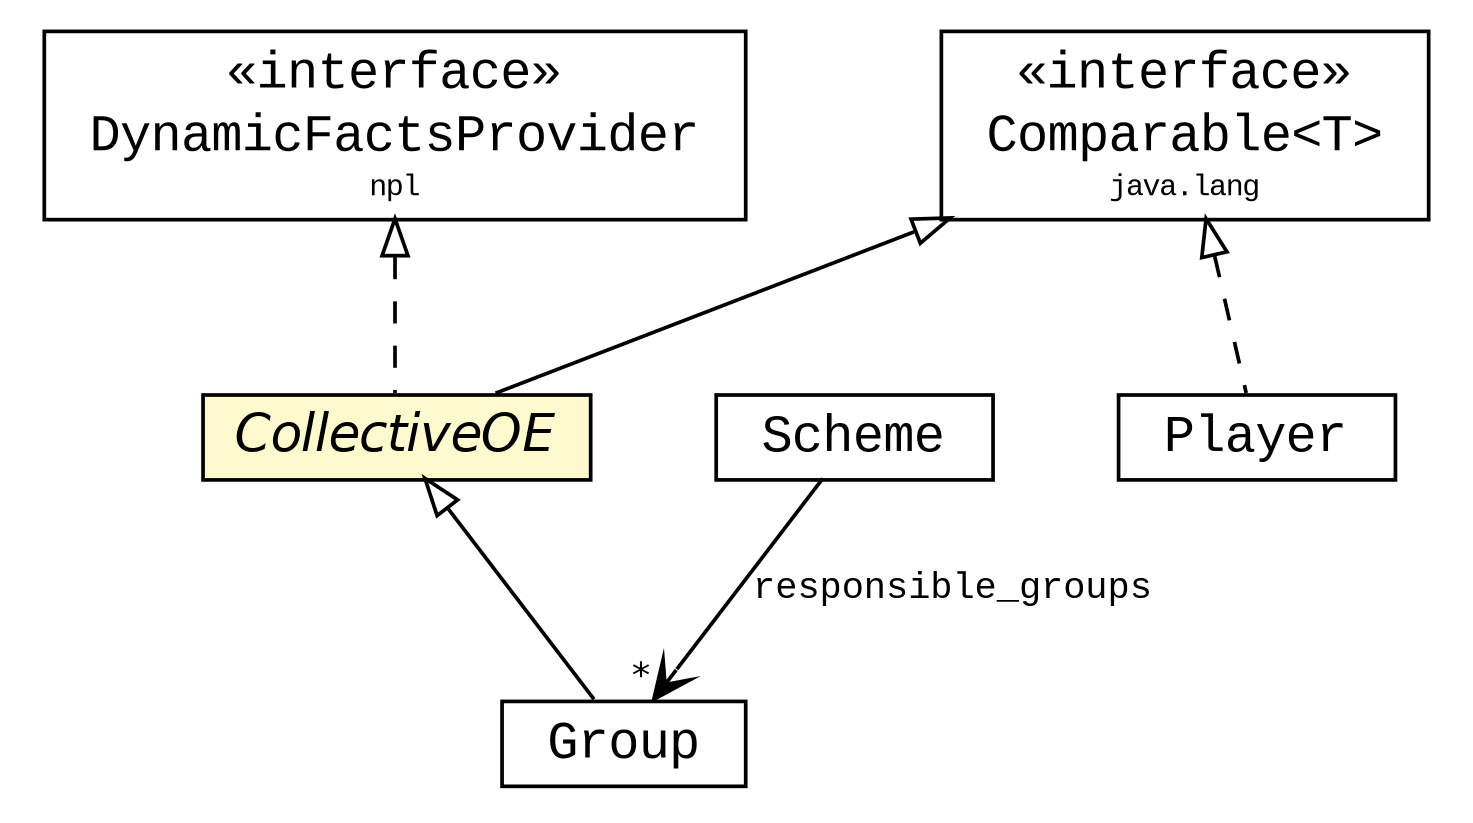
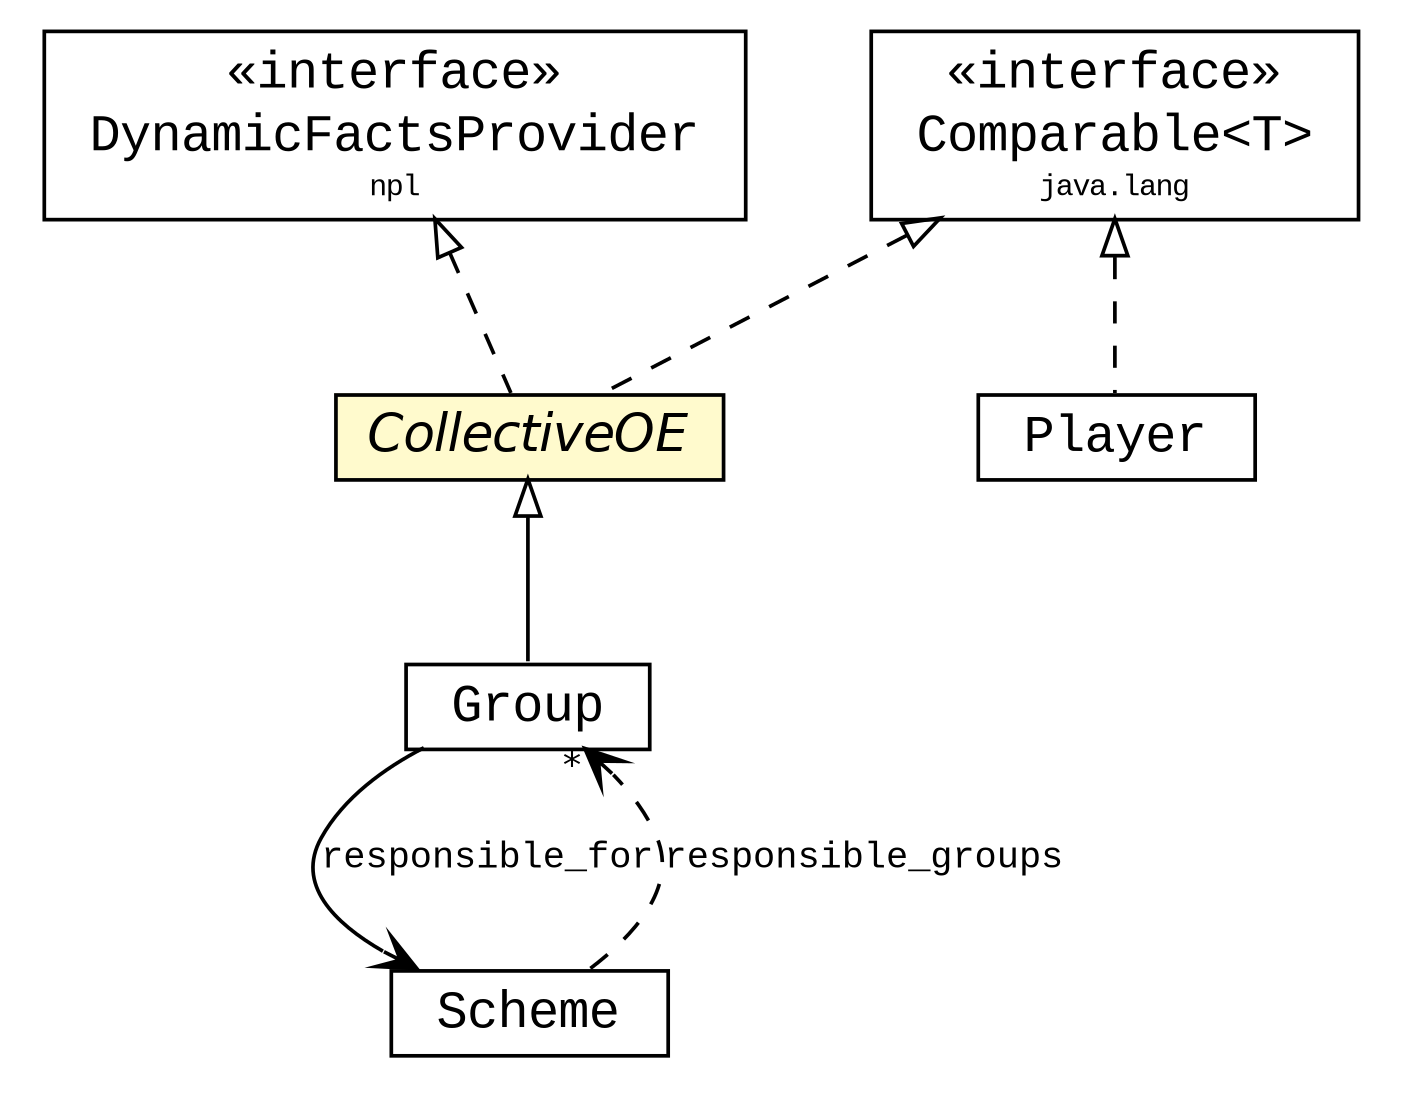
(705, 313) -> (755, 314)
(750, 574) -> (661, 877)
none -> (320, 841)
